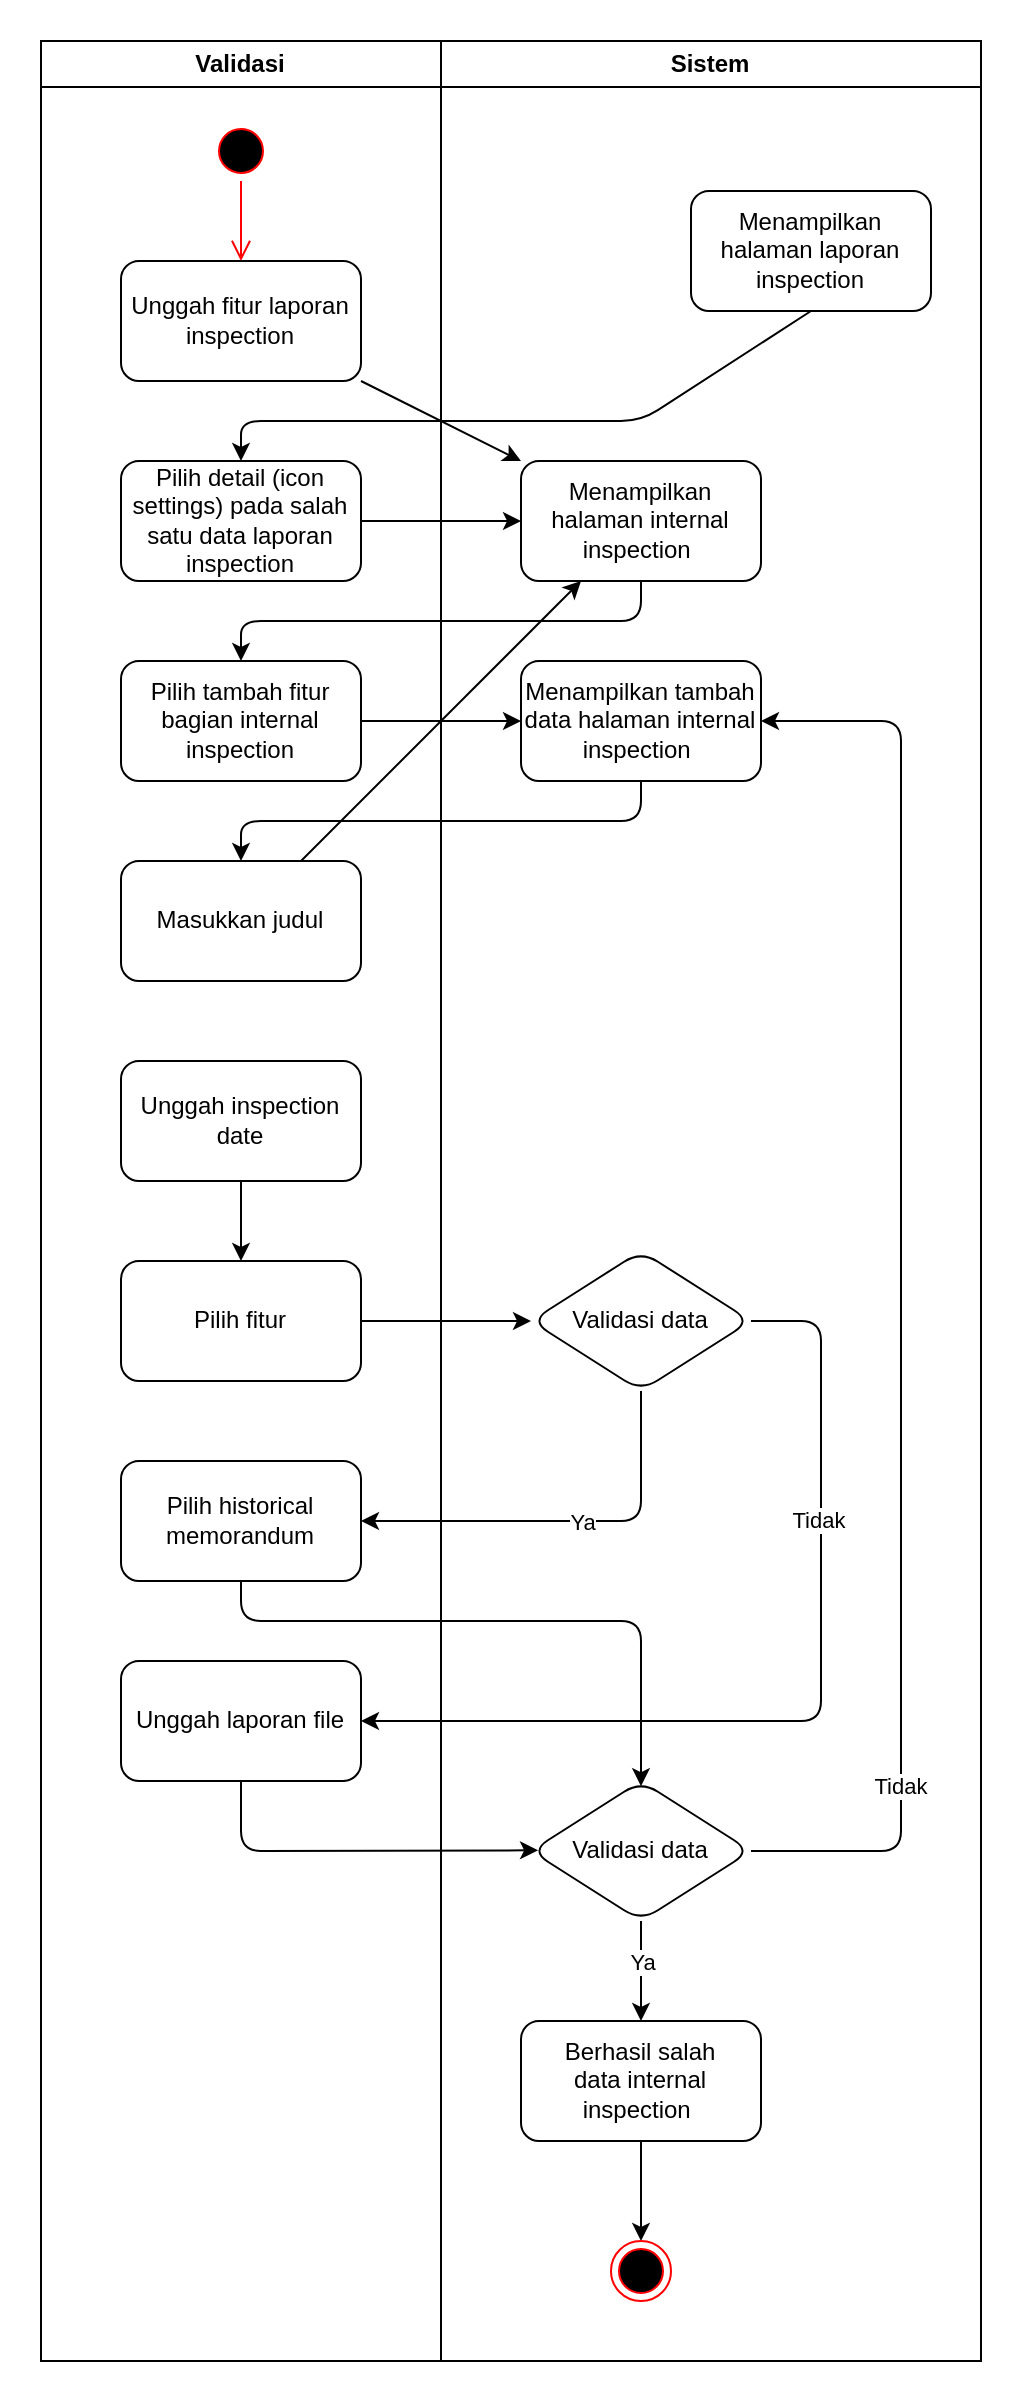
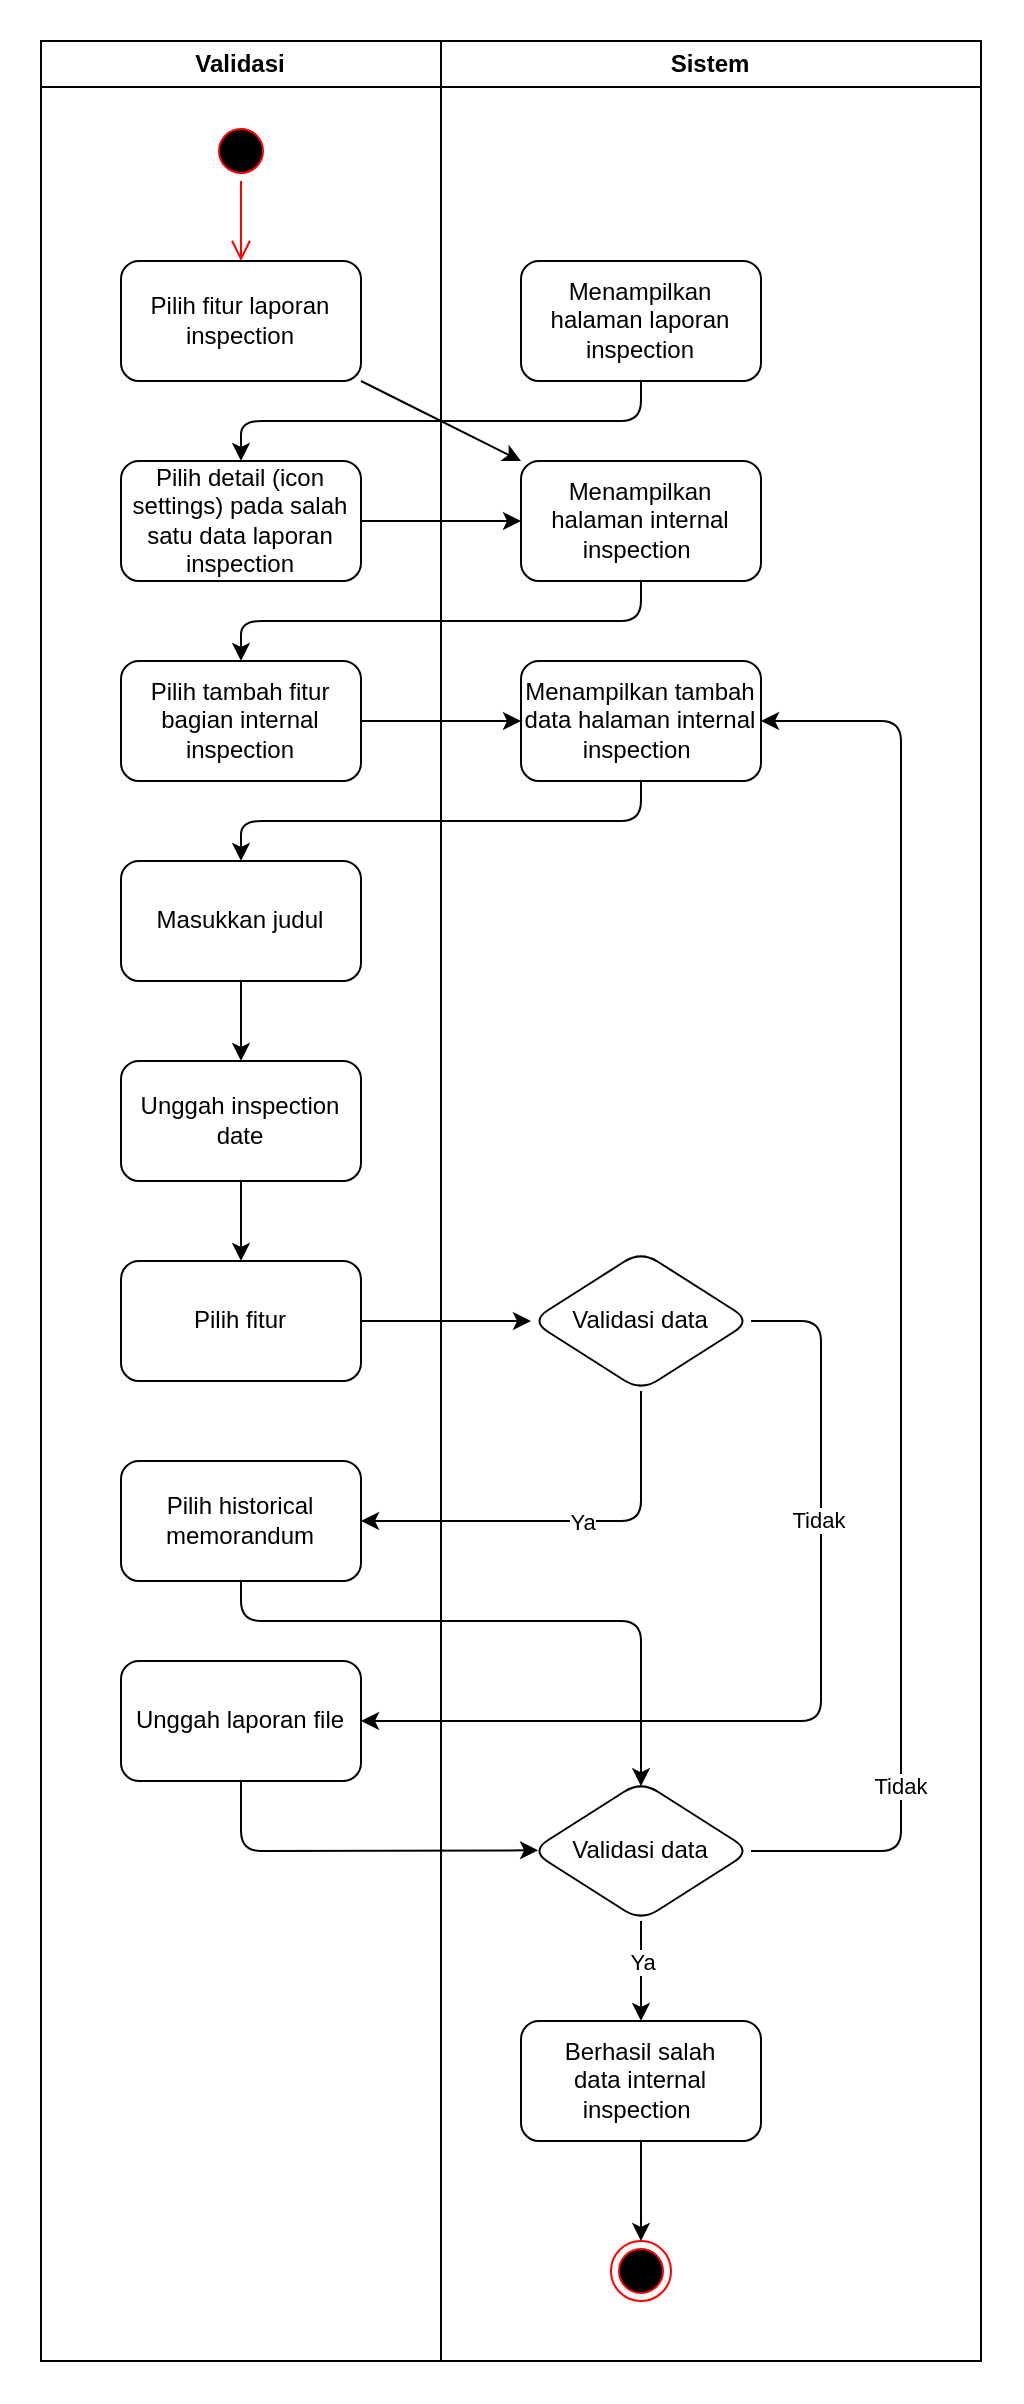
(811, 251) -> (641, 321)
(241, 321) -> (241, 321)
(491, 671) -> (241, 1014)
